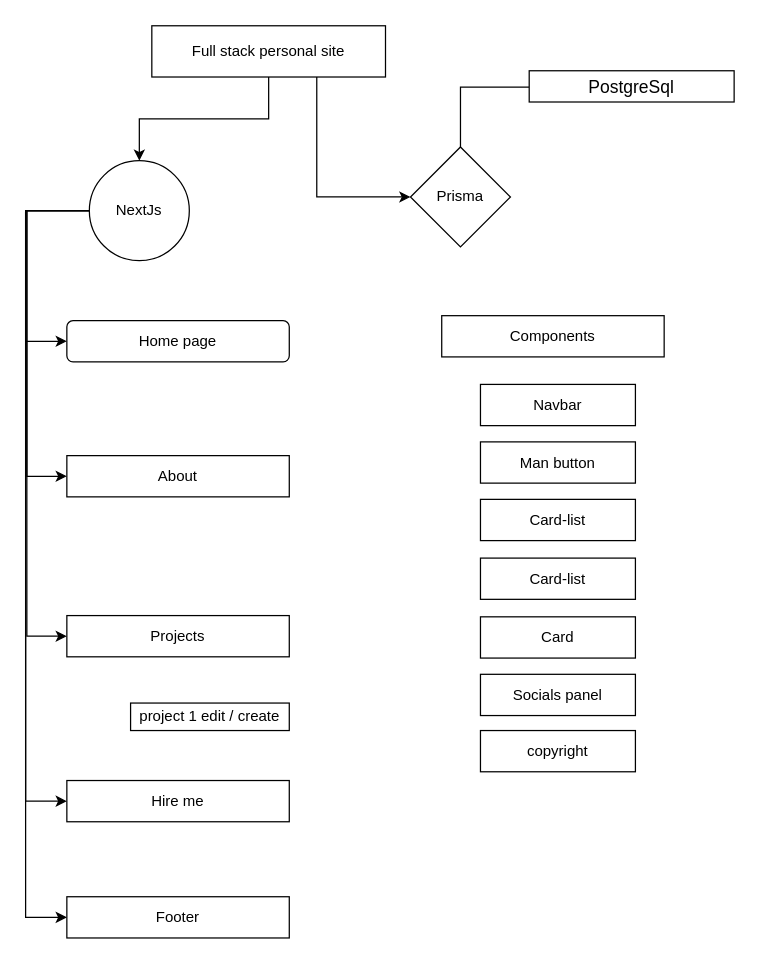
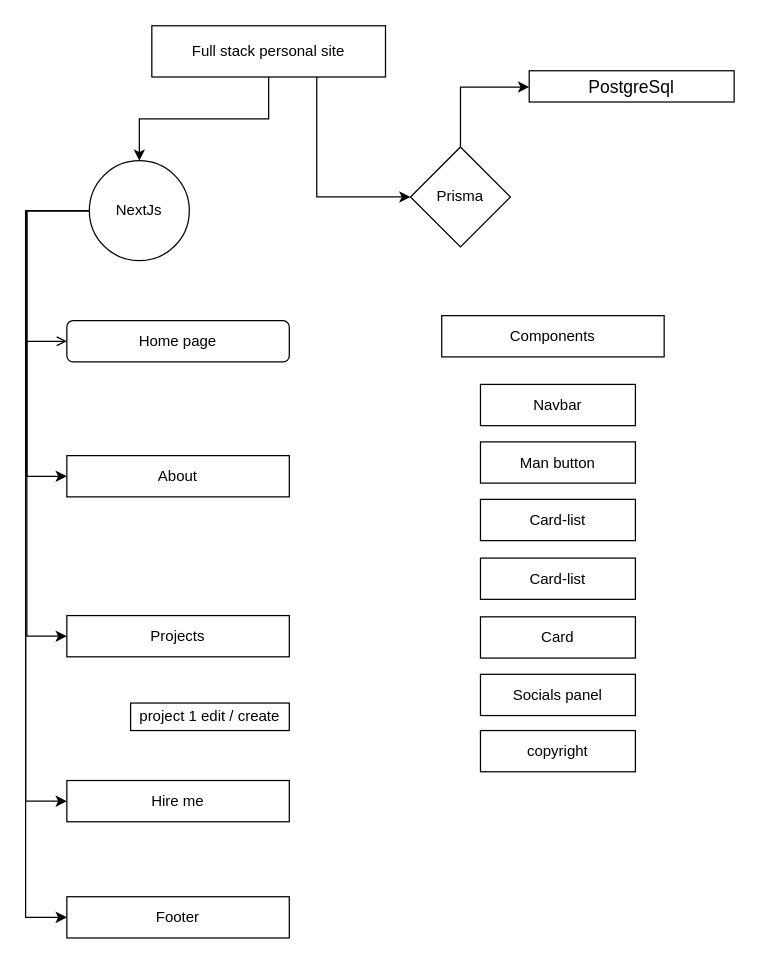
(522, 87) -> (519, 87)
(57, 341) -> (59, 341)
